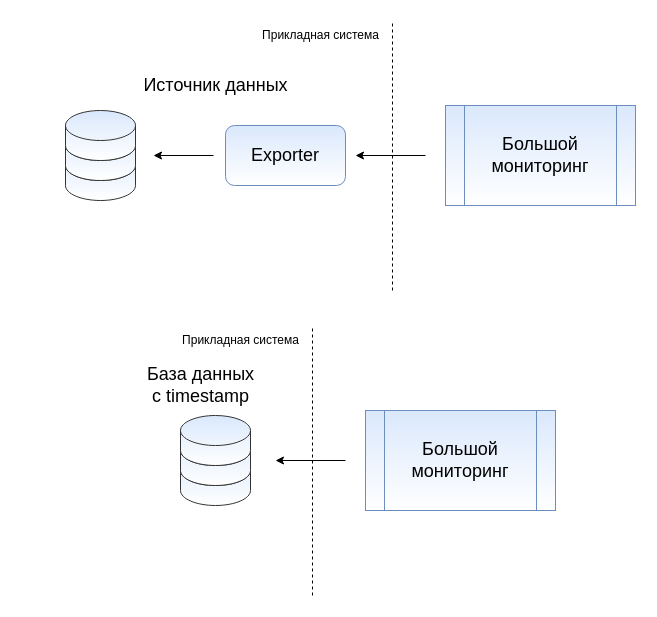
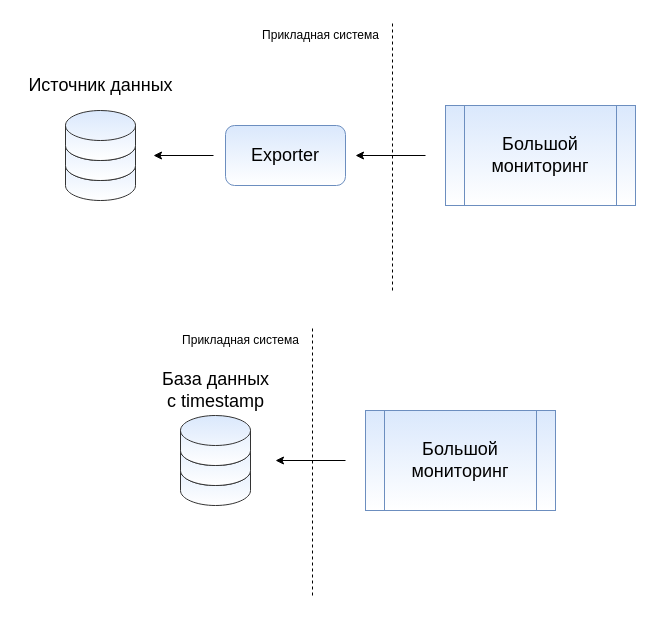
(216, 86) -> (101, 86)
(201, 386) -> (216, 391)
